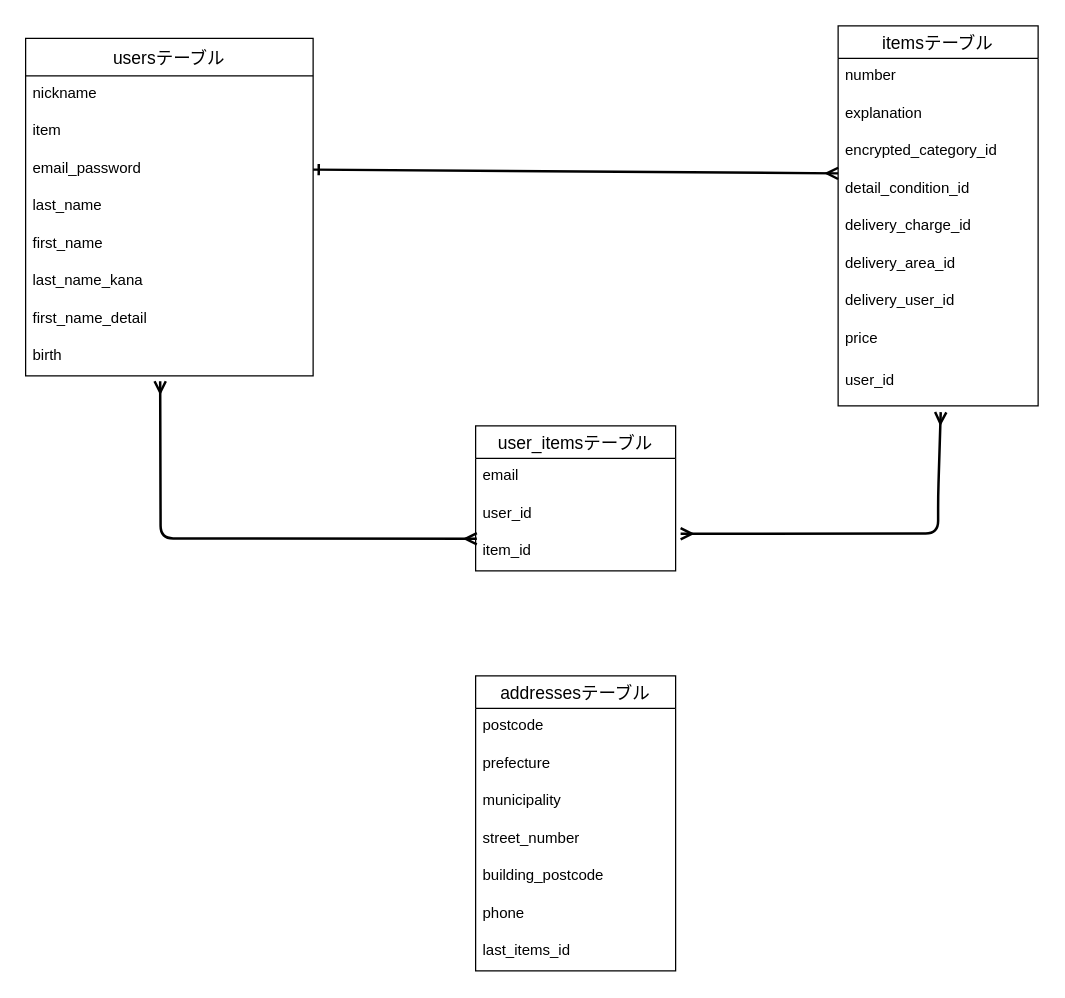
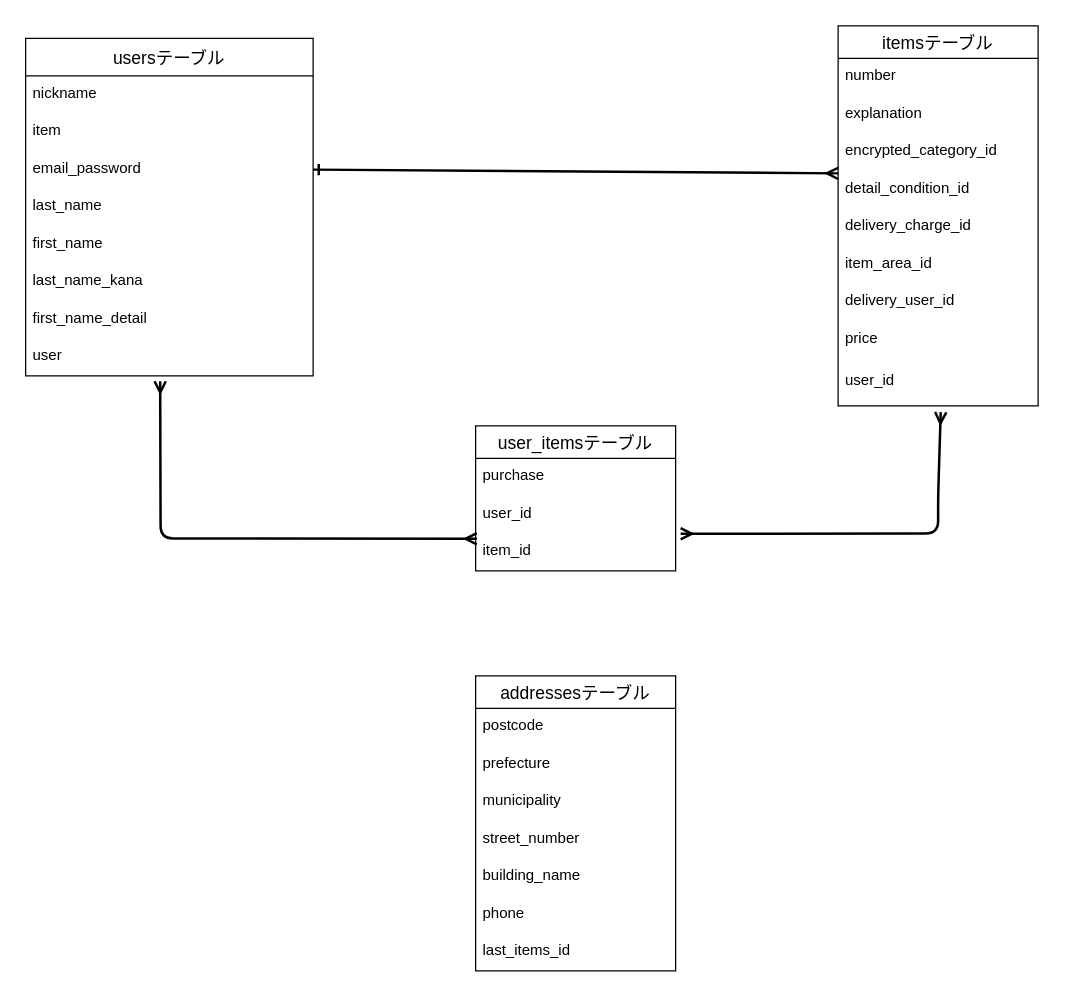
(906, 263) -> (892, 263)
(52, 355) -> (49, 355)
(500, 475) -> (516, 475)
(548, 875) -> (531, 875)
